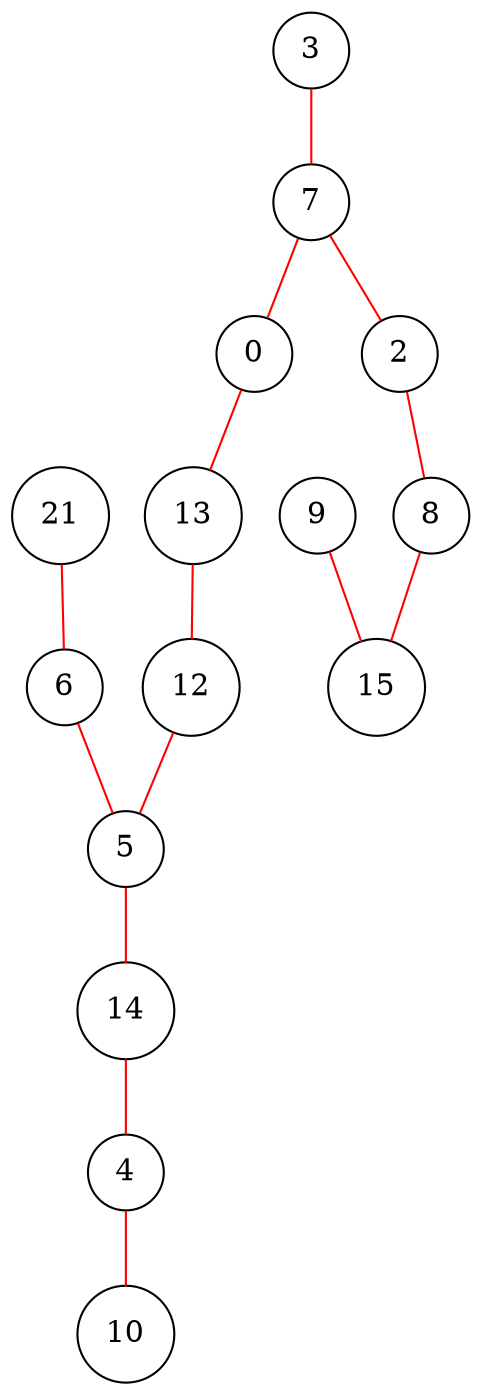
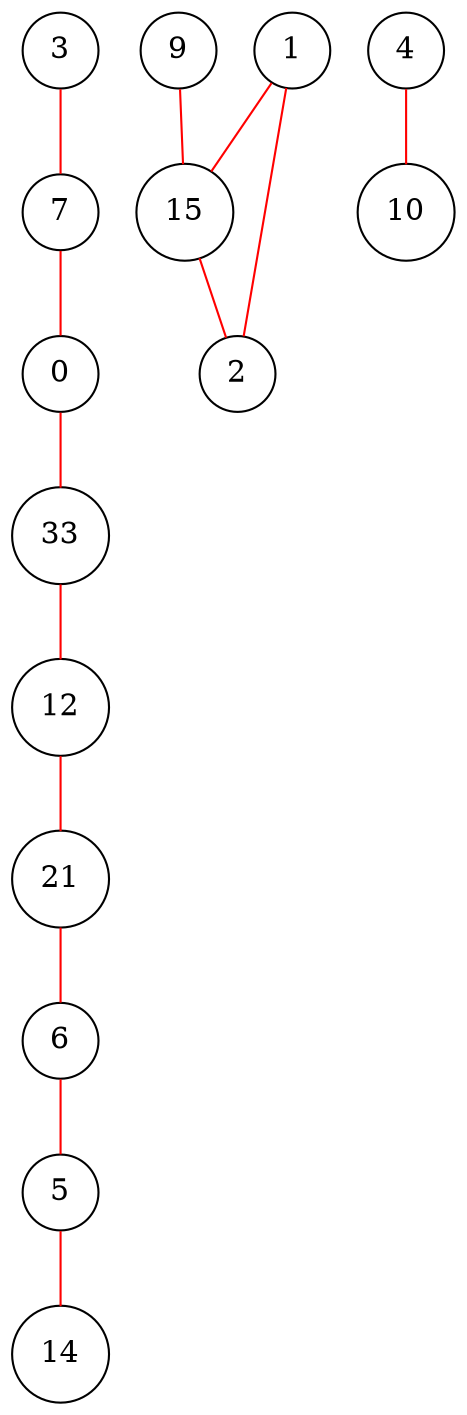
(356, 278) -> (213, 298)
(193, 516) -> (61, 536)
(431, 516) -> (292, 51)
(157, 773) -> (61, 794)
(126, 1097) -> none
